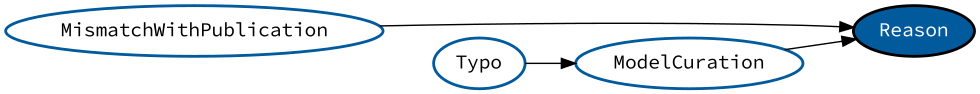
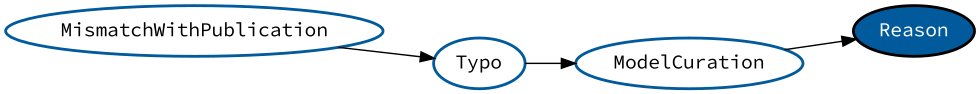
(610, 23) -> (379, 52)
